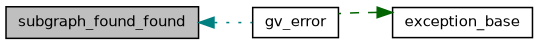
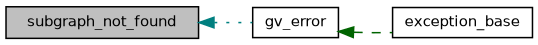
(358, 13) -> (373, 33)
(102, 23) -> (102, 23)
